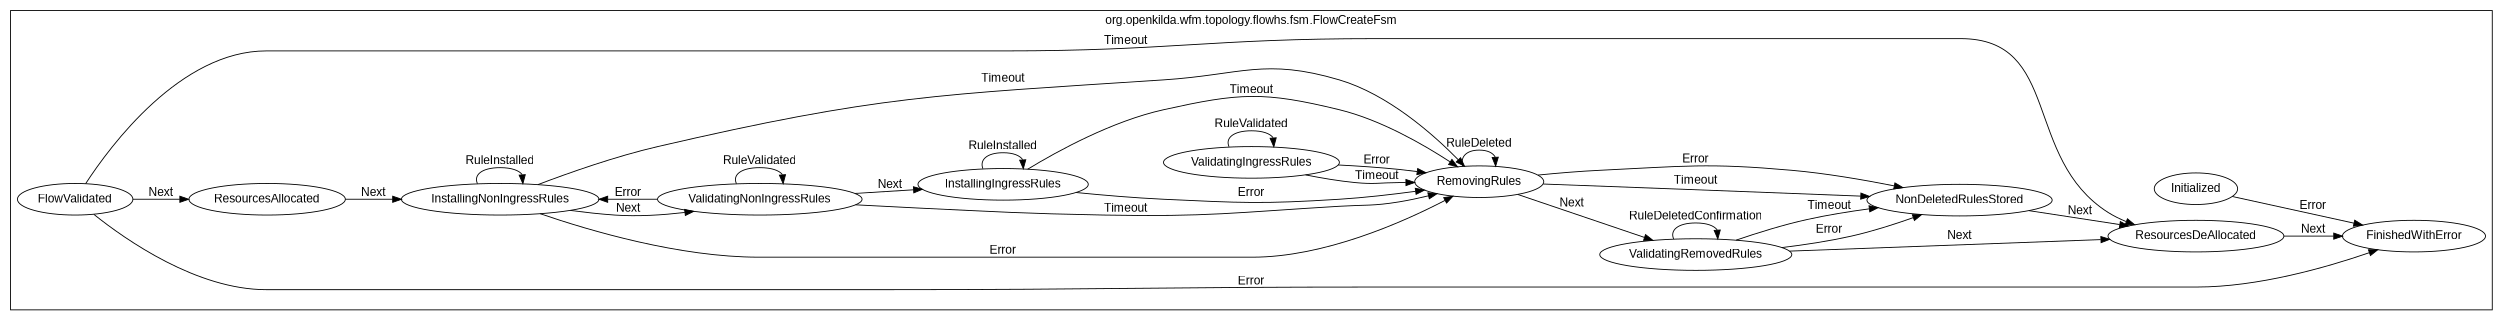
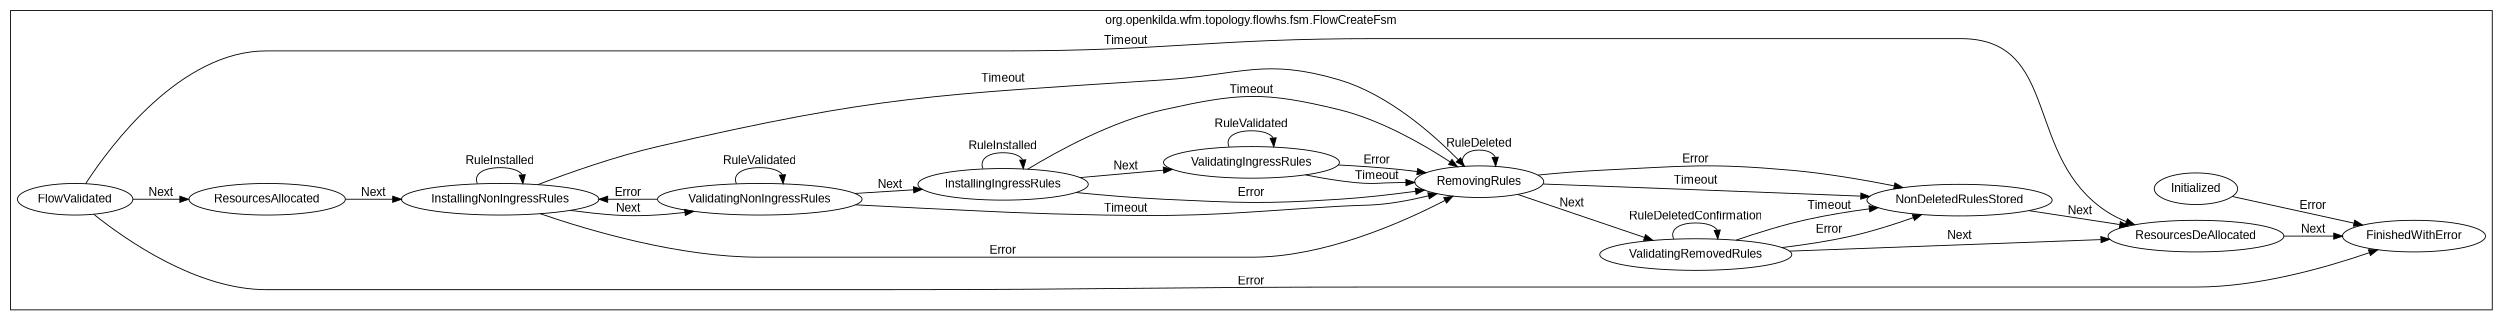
none -> (1122, 174)
